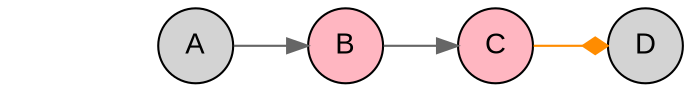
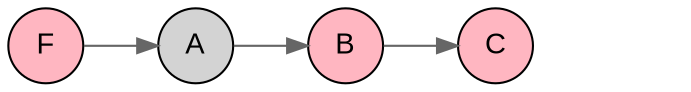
none -> (46, 46)
(645, 46) -> none
